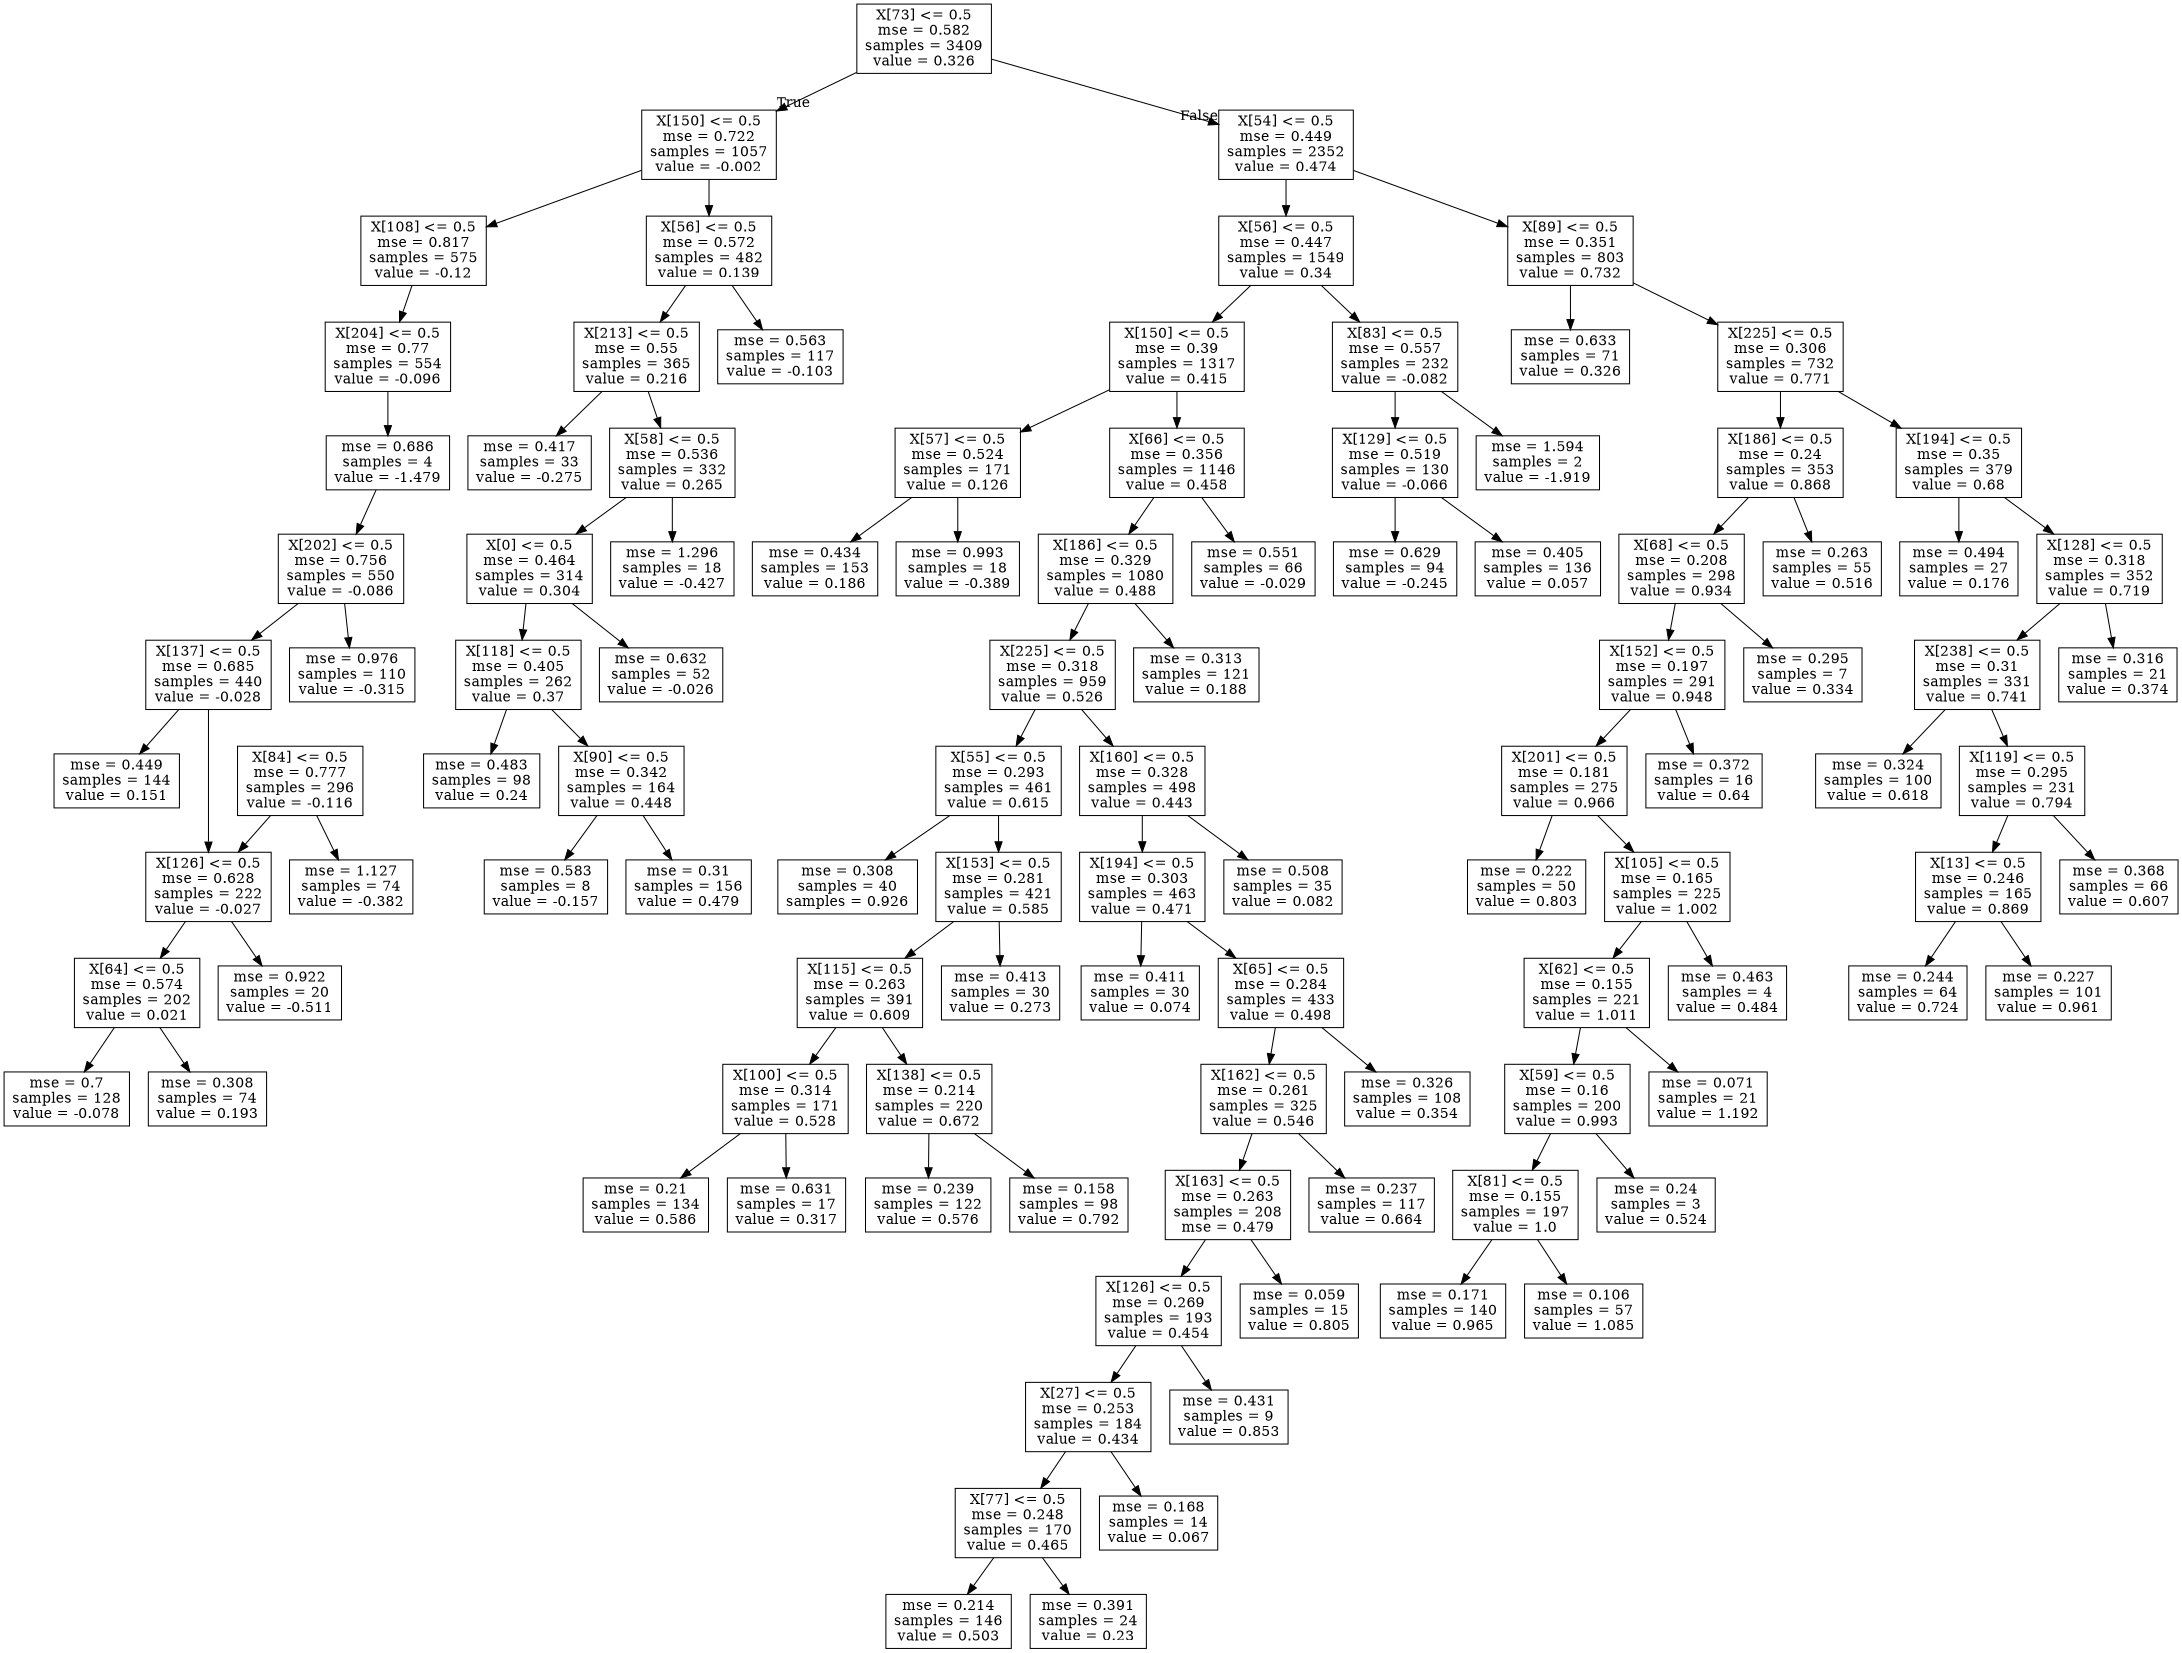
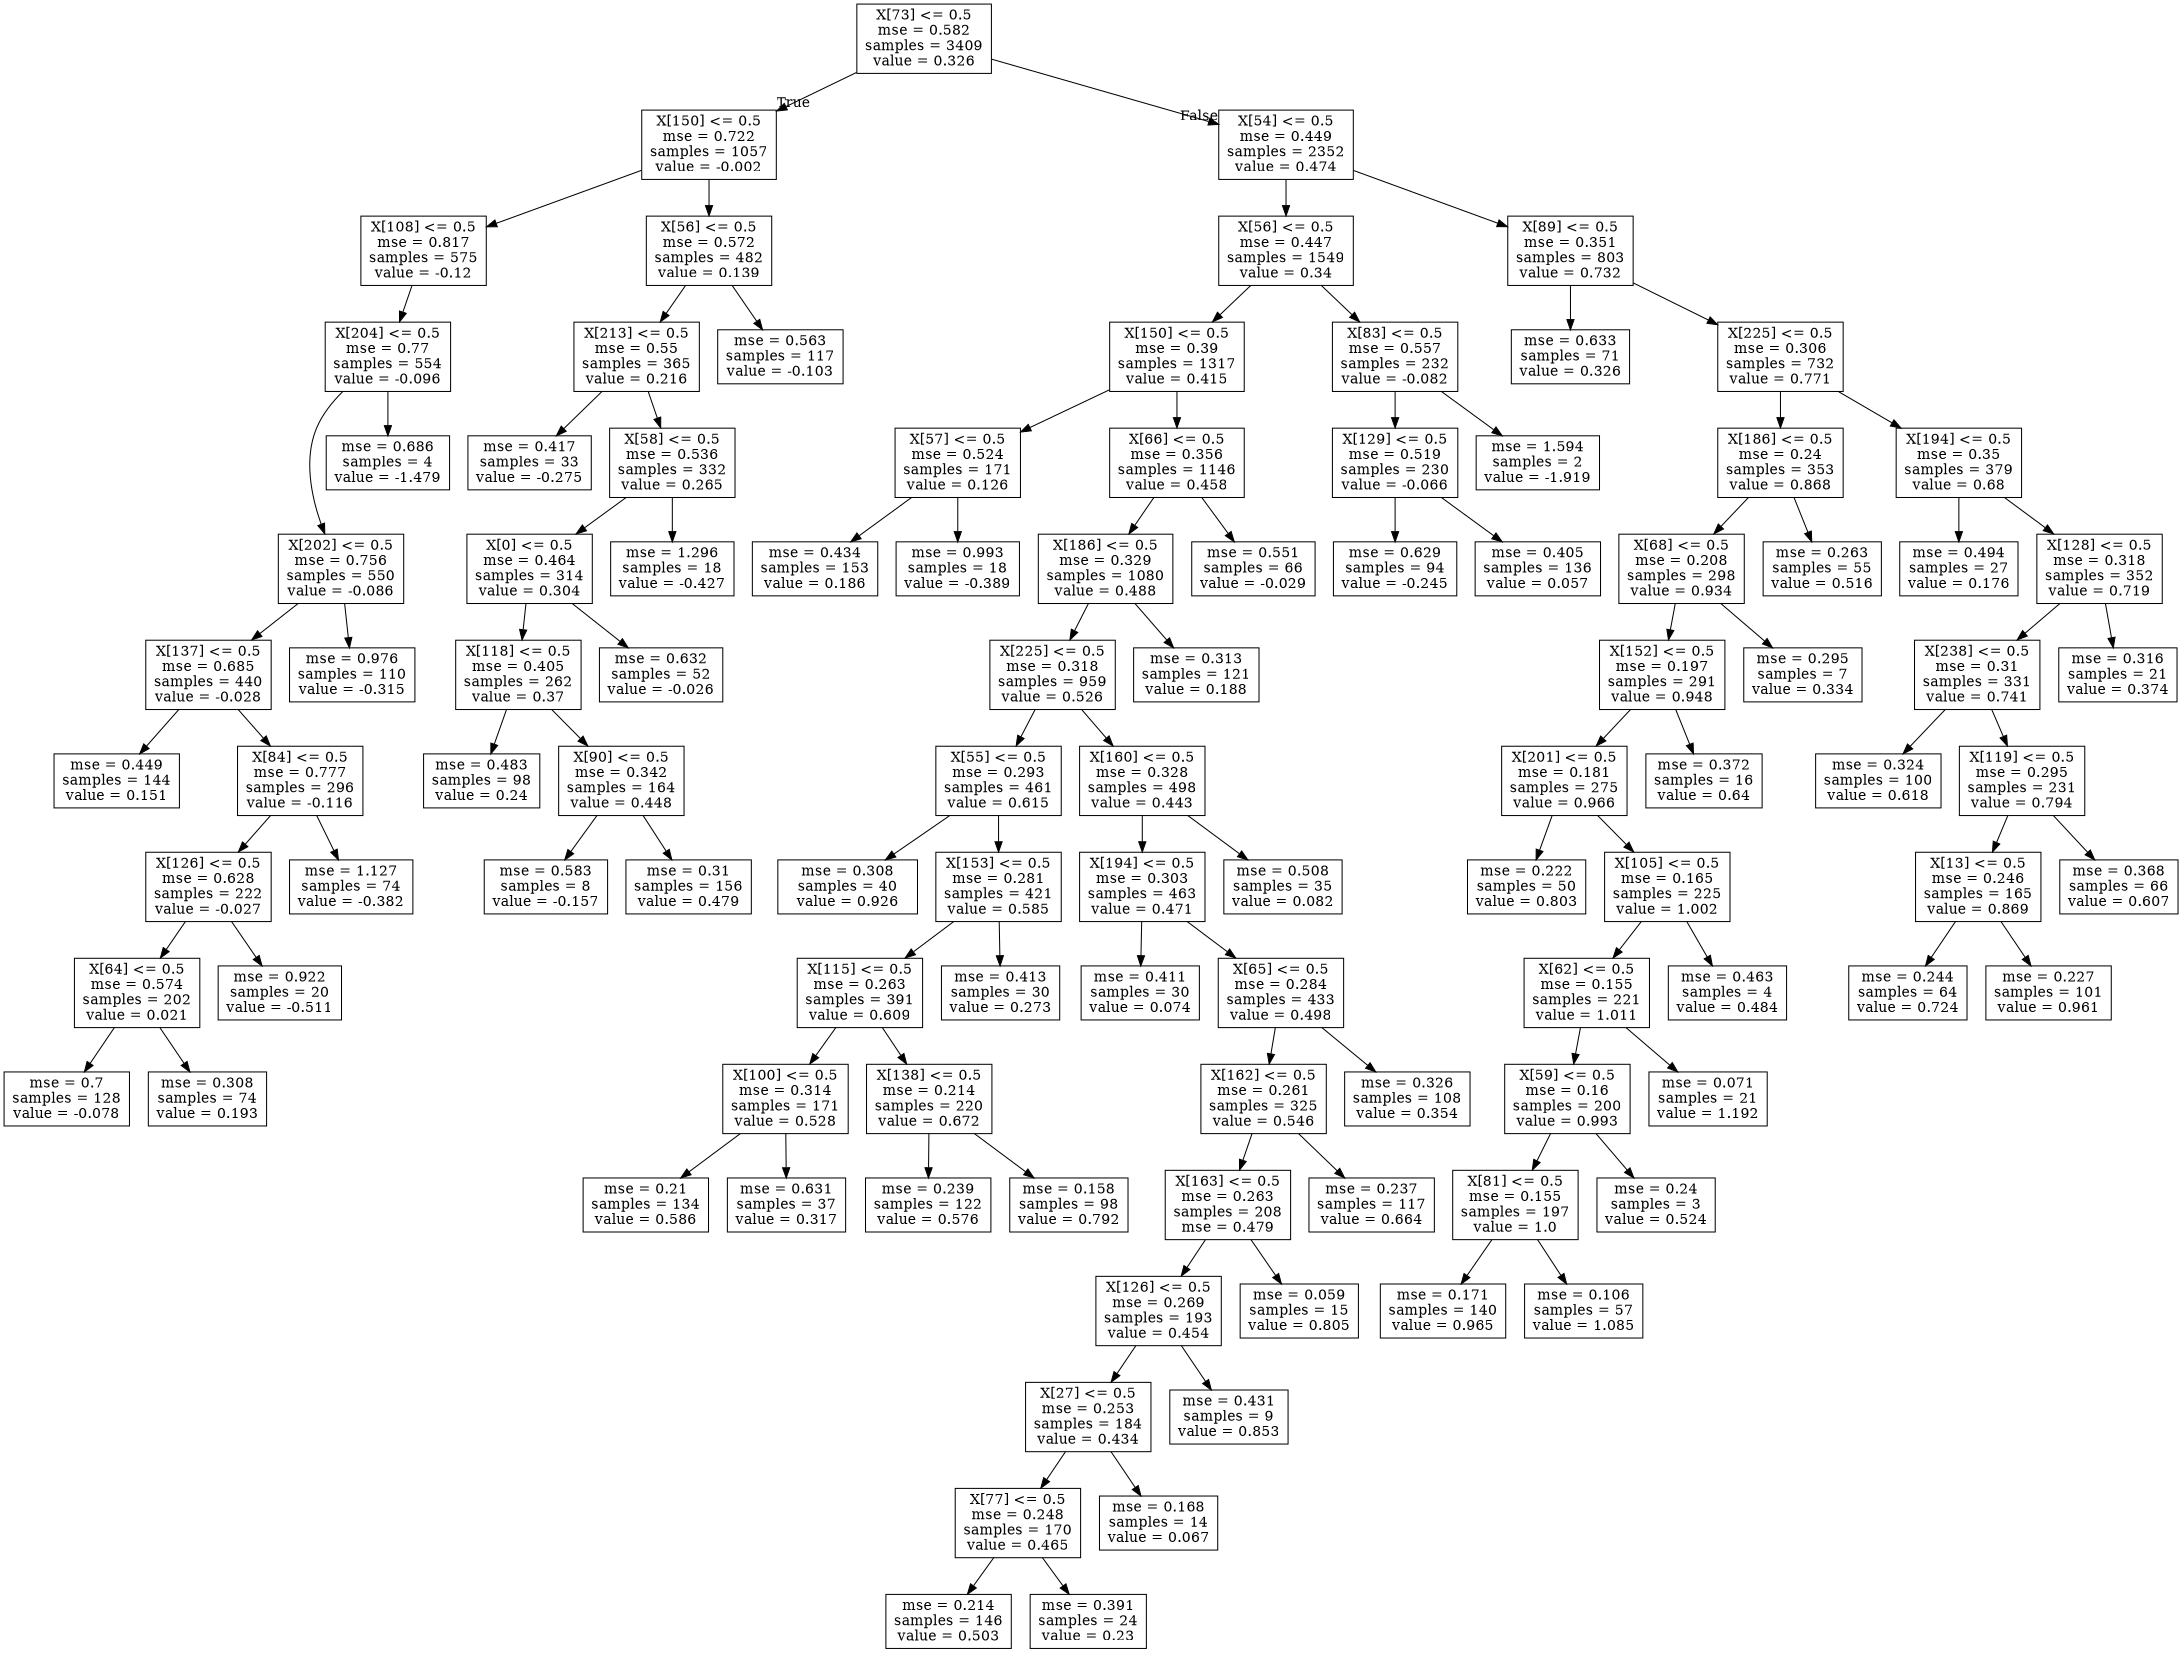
(1395, 463) -> (1395, 463)
(368, 507) -> (310, 454)
(208, 776) -> (251, 724)
(848, 887) -> (848, 887)
(787, 1205) -> (787, 1205)
